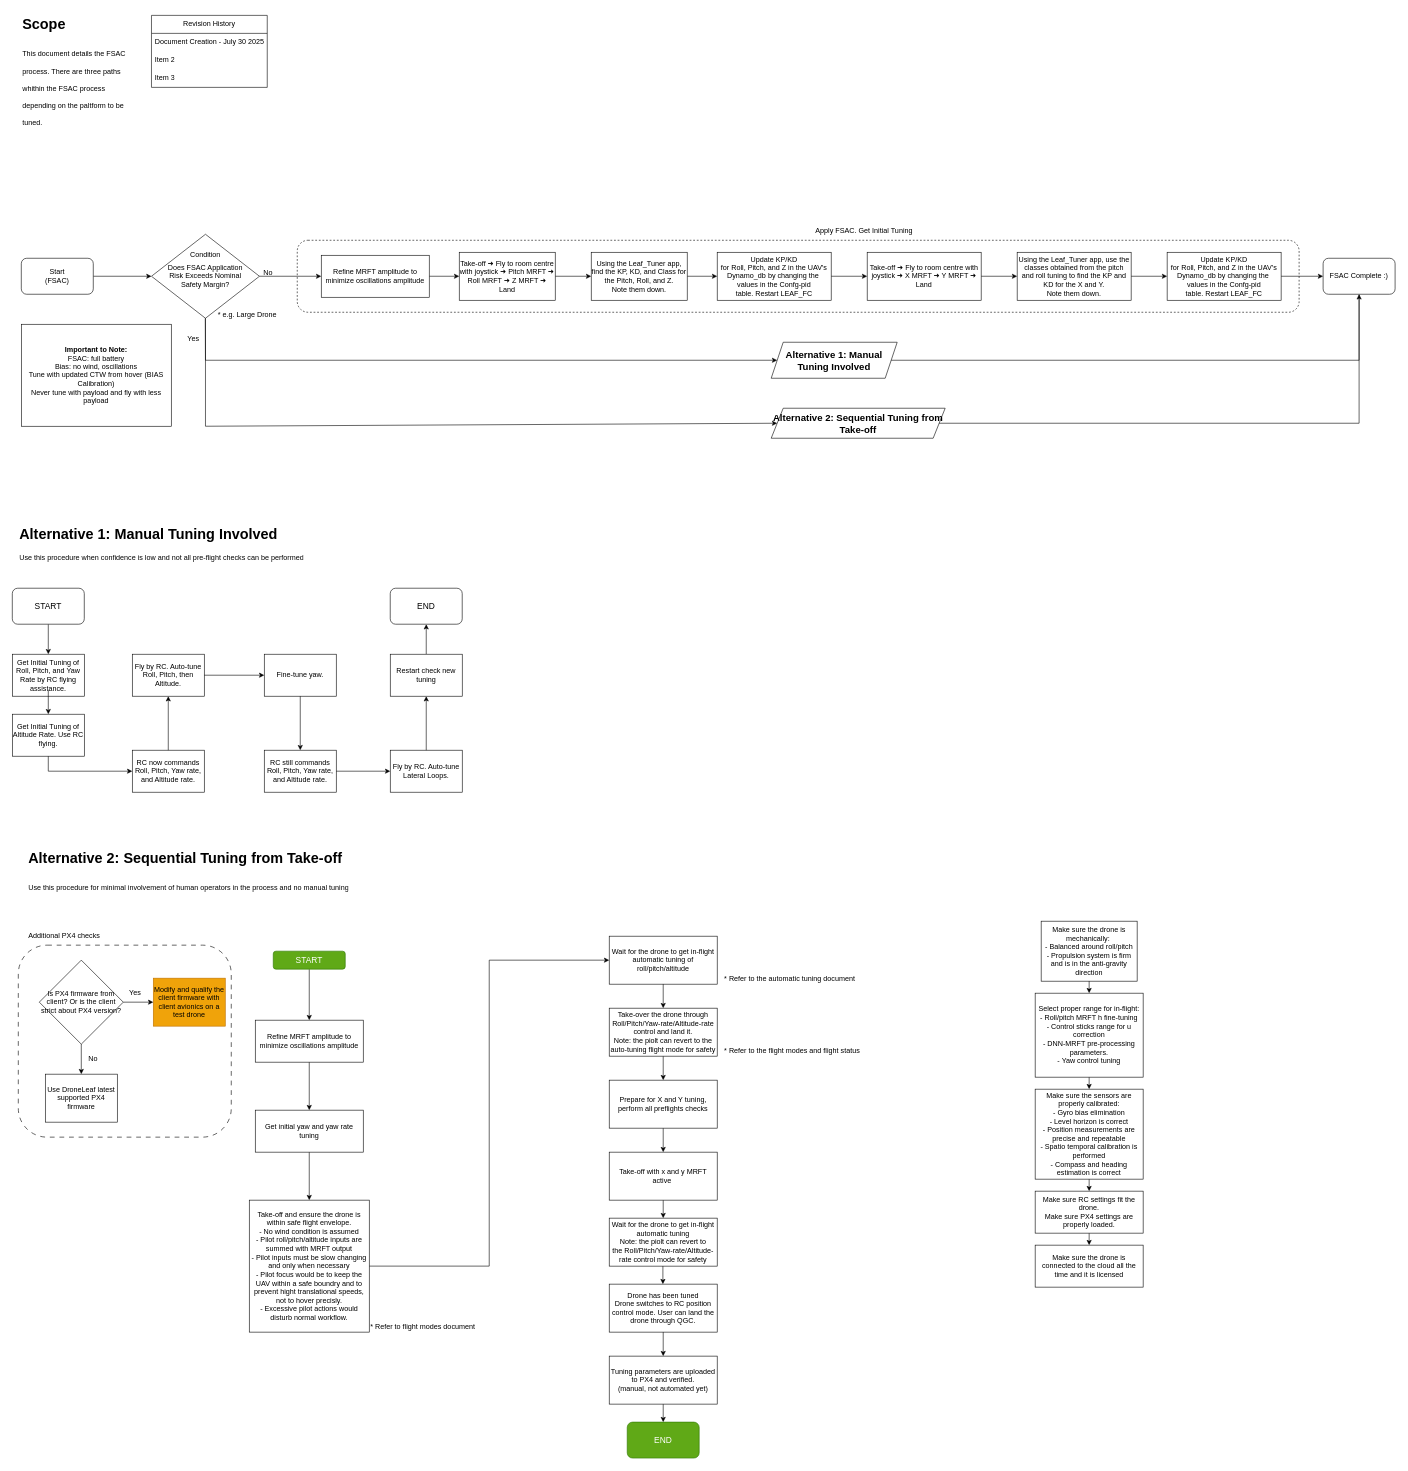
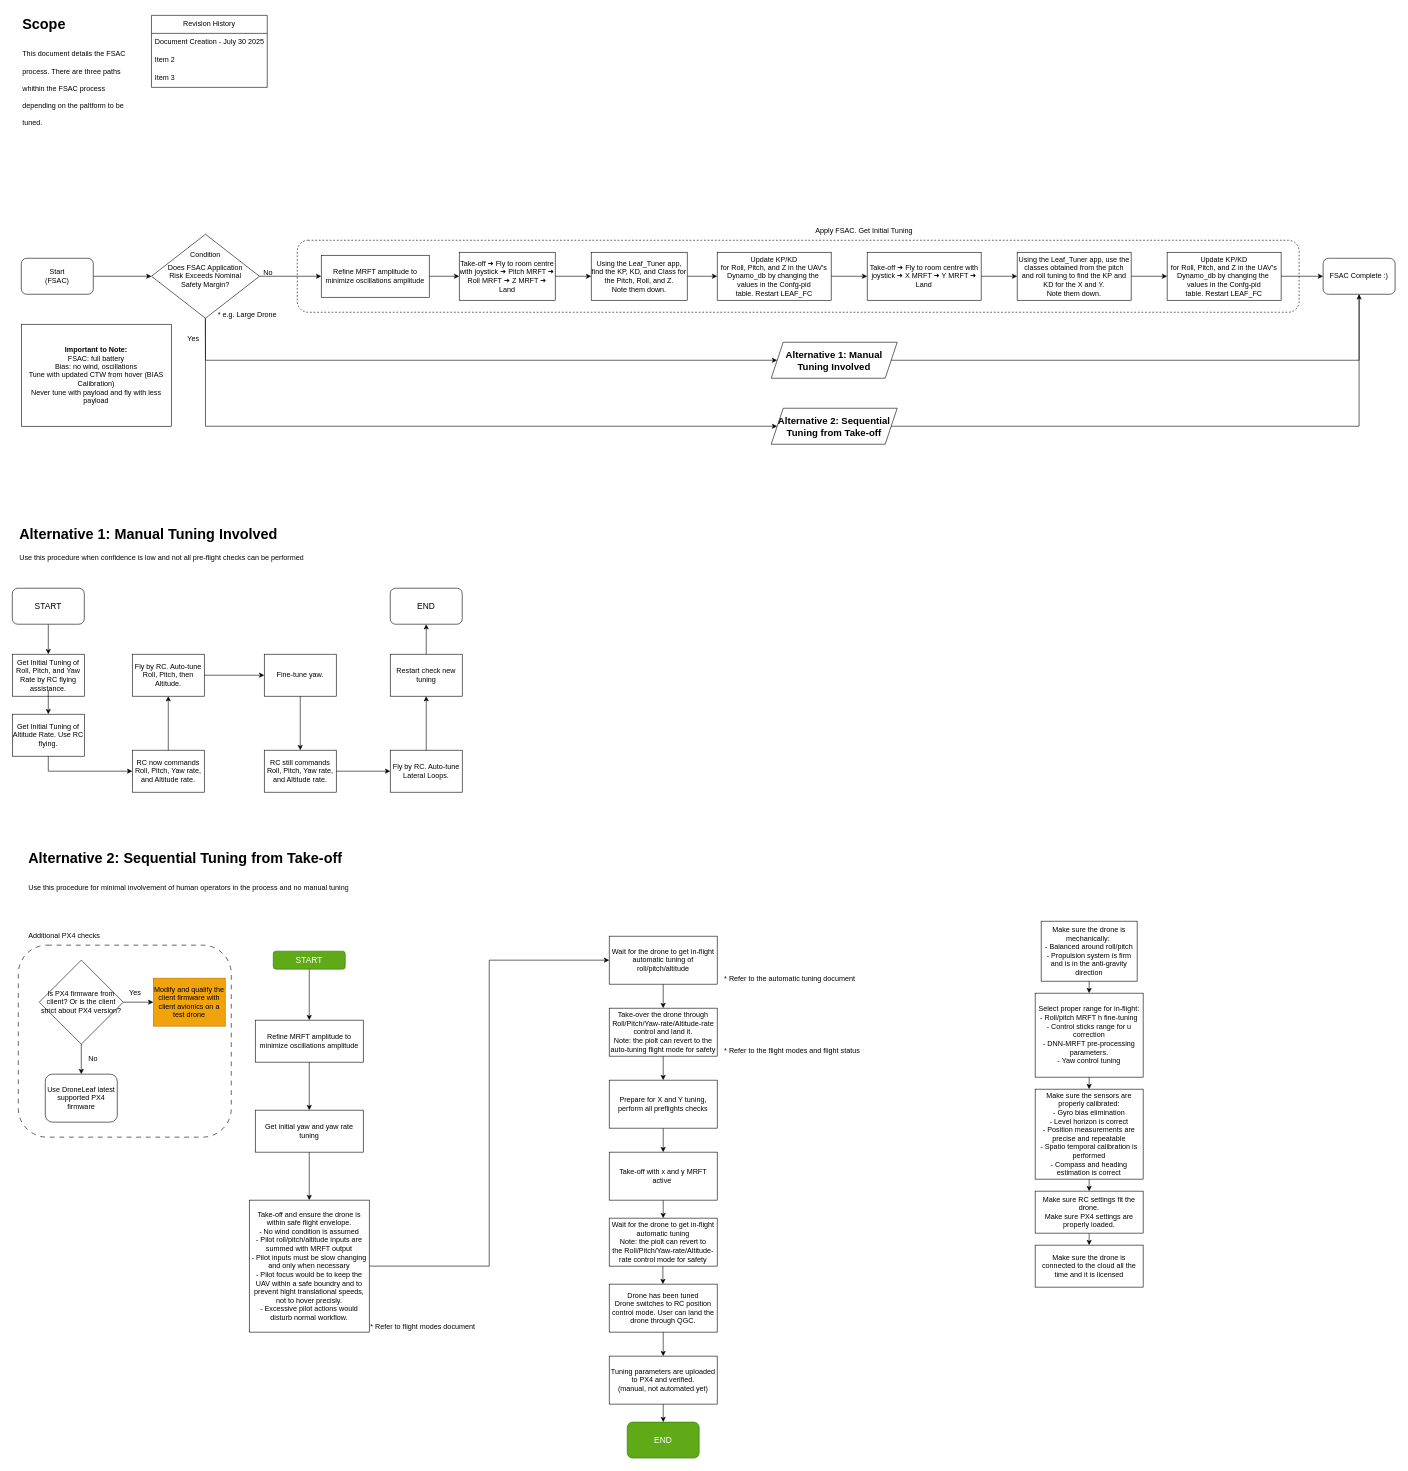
(858, 423) -> (834, 426)
(81, 1098) -> (81, 1098)
